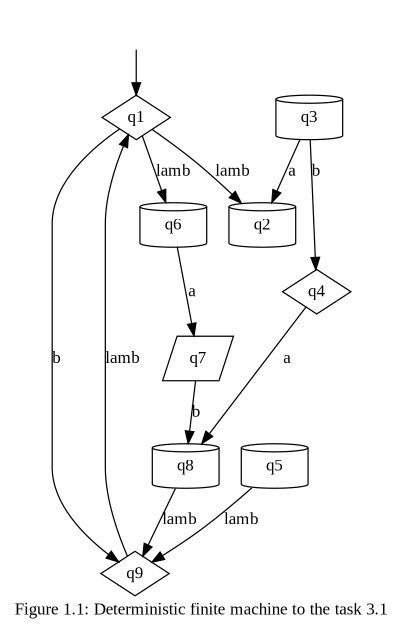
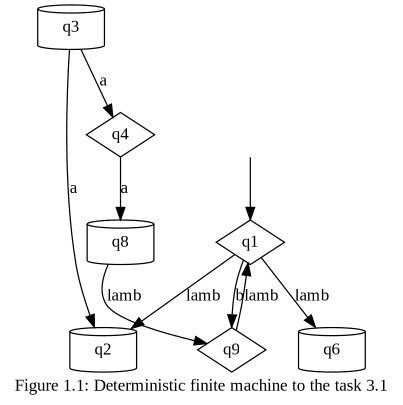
(316, 171) -> (104, 81)
(198, 358) -> none
(275, 466) -> none
